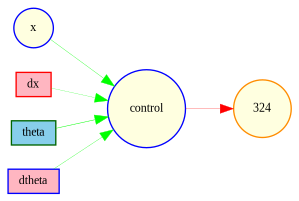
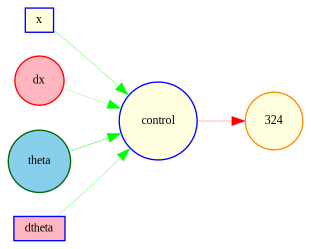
(34, 28) -> (39, 20)
(34, 84) -> (39, 81)
(34, 133) -> (39, 161)
